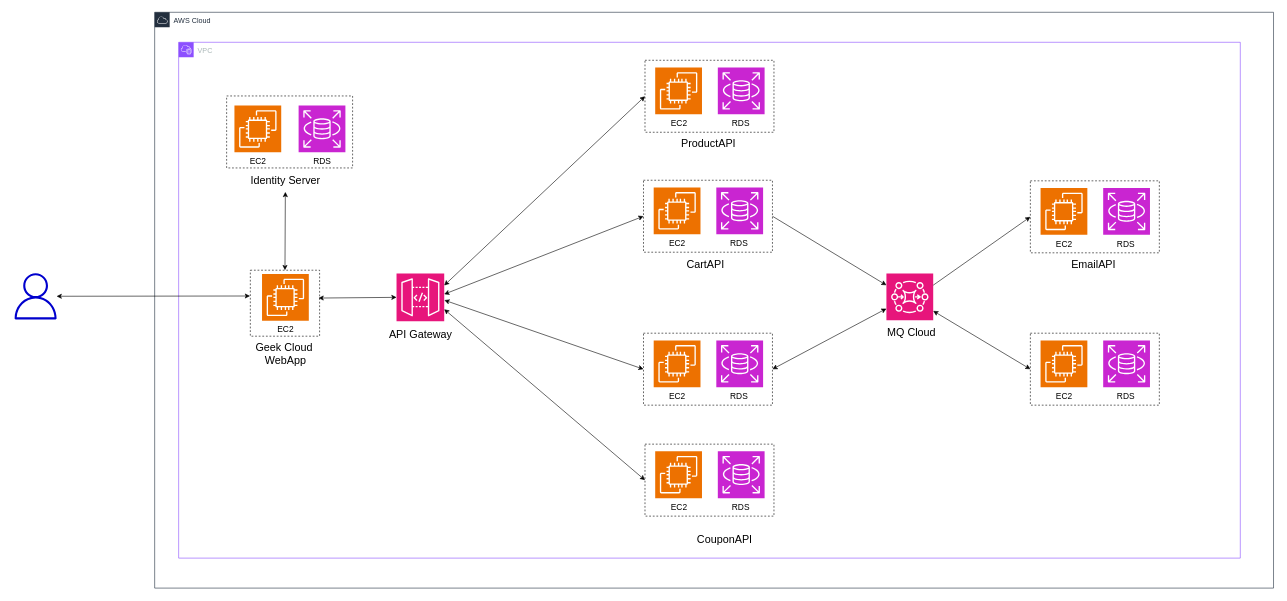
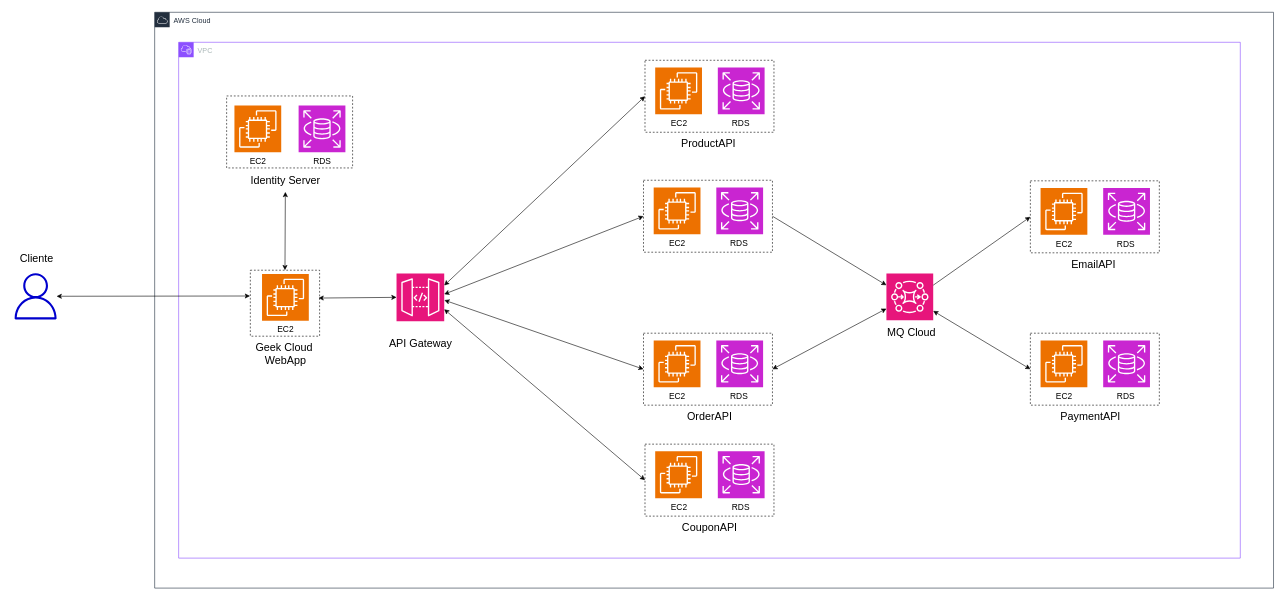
none -> (36, 258)
(705, 264) -> none
(420, 334) -> (420, 343)
none -> (710, 417)
none -> (1091, 417)
(725, 540) -> (710, 528)
